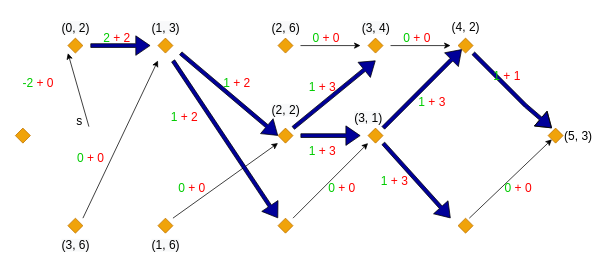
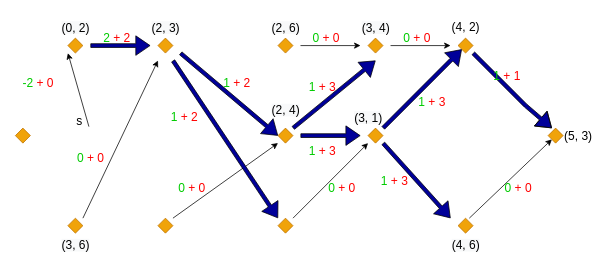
(164, 26) -> (164, 26)
(284, 108) -> (284, 108)
(173, 244) -> none
none -> (473, 244)
